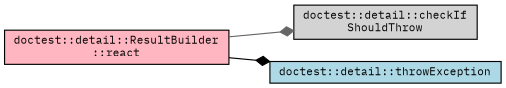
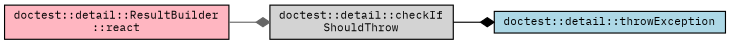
(242, 59) -> (467, 22)
